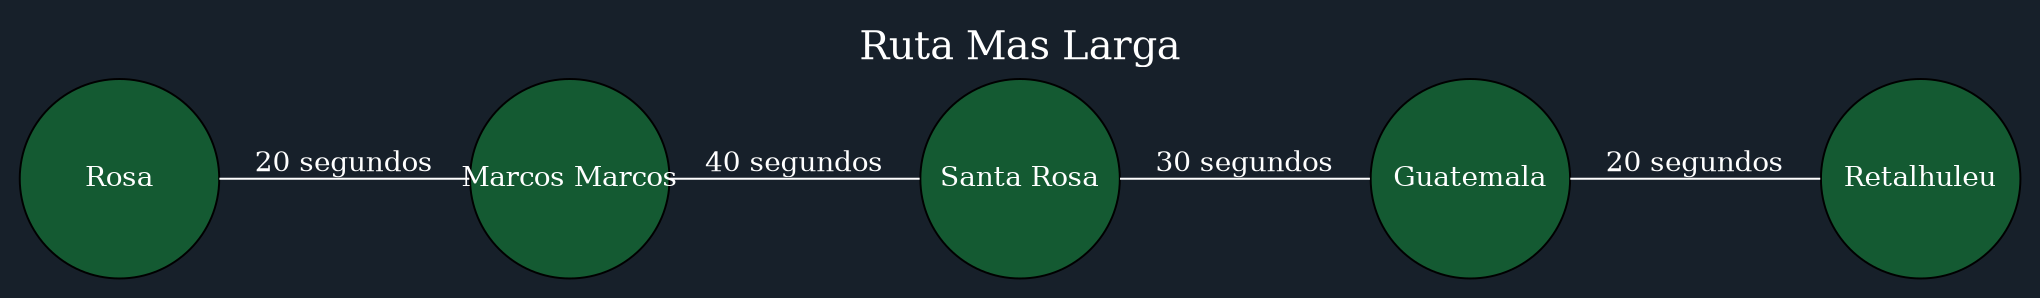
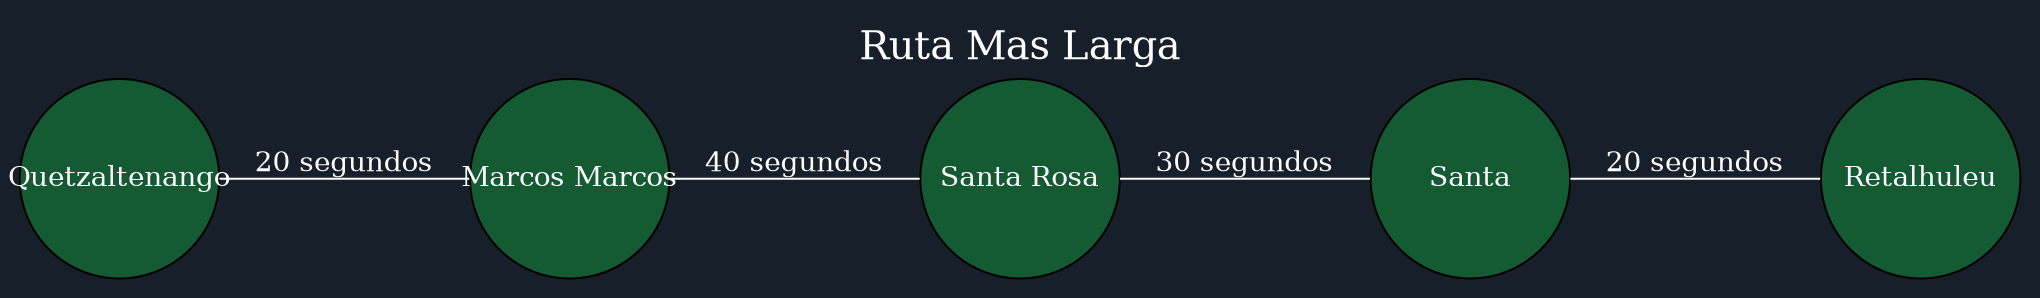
(119, 179) -> (119, 179)
(1470, 179) -> (1470, 179)
